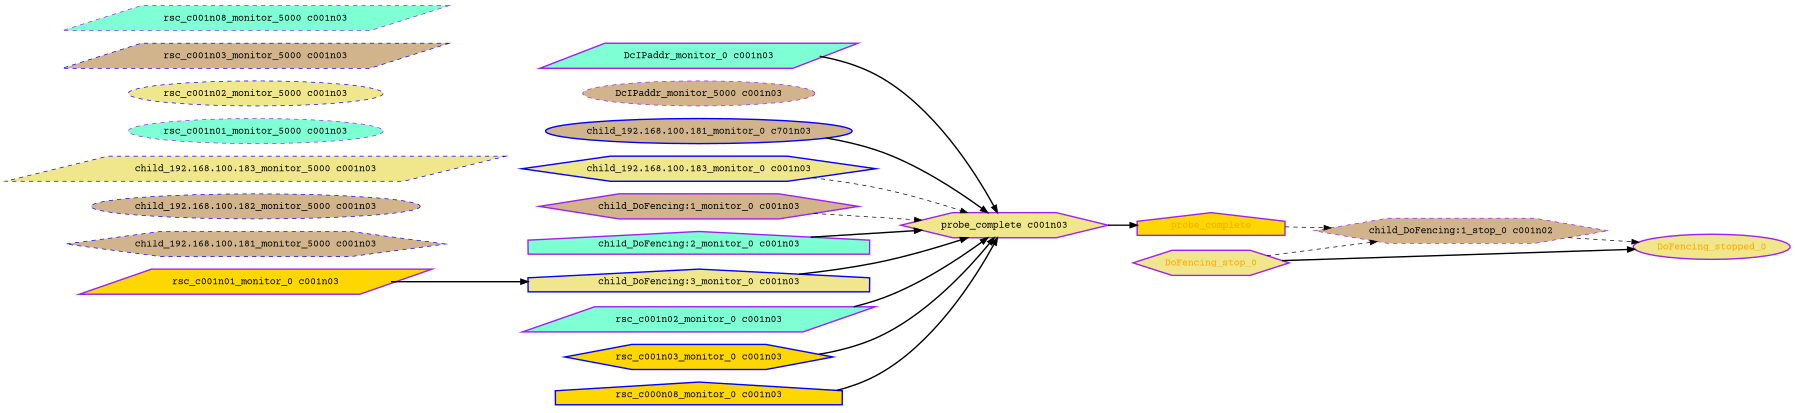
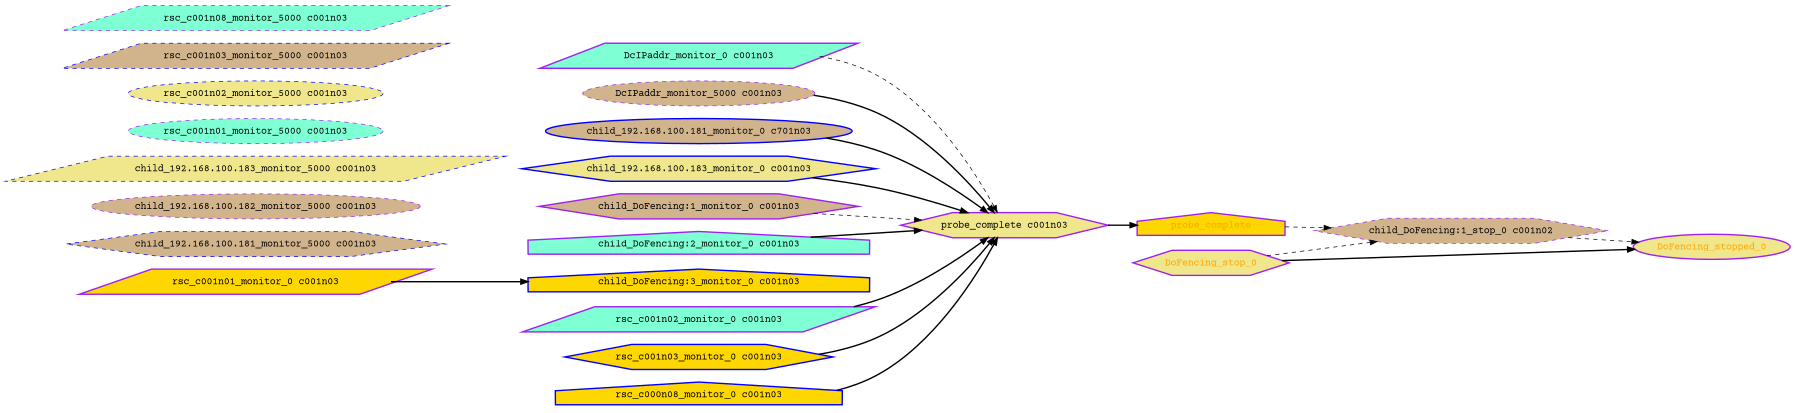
(923, 111) -> (923, 111)
(888, 190) -> (888, 190)
(256, 206) -> (256, 206)
(881, 262) -> (912, 134)
(699, 282) -> (699, 282)
